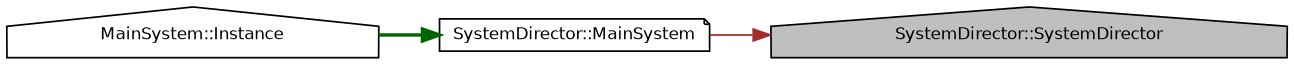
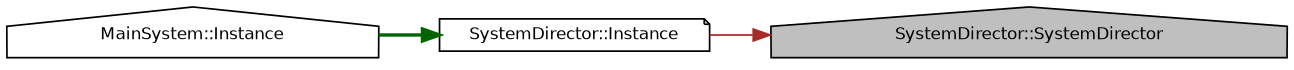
(575, 35) -> (575, 35)
